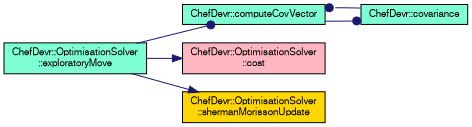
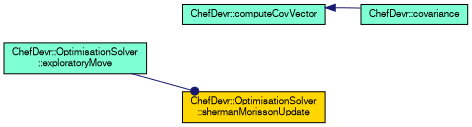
(348, 8) -> (348, 8)
(339, 21) -> none
(172, 35) -> none
(254, 58) -> none
(161, 82) -> (161, 82)
